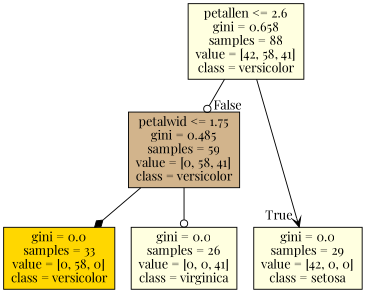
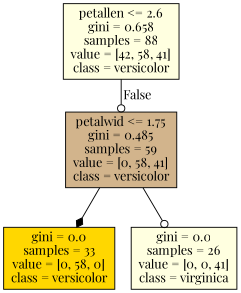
(308, 258) -> none
